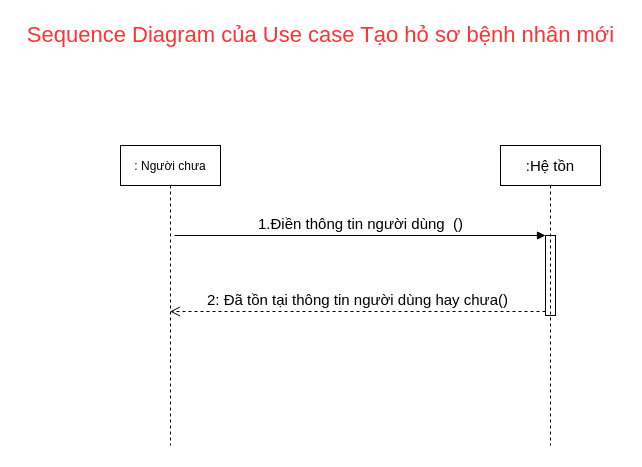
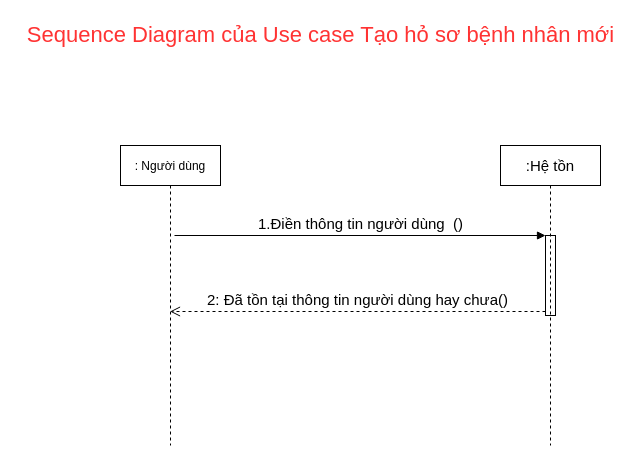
(170, 166) -> (170, 166)
